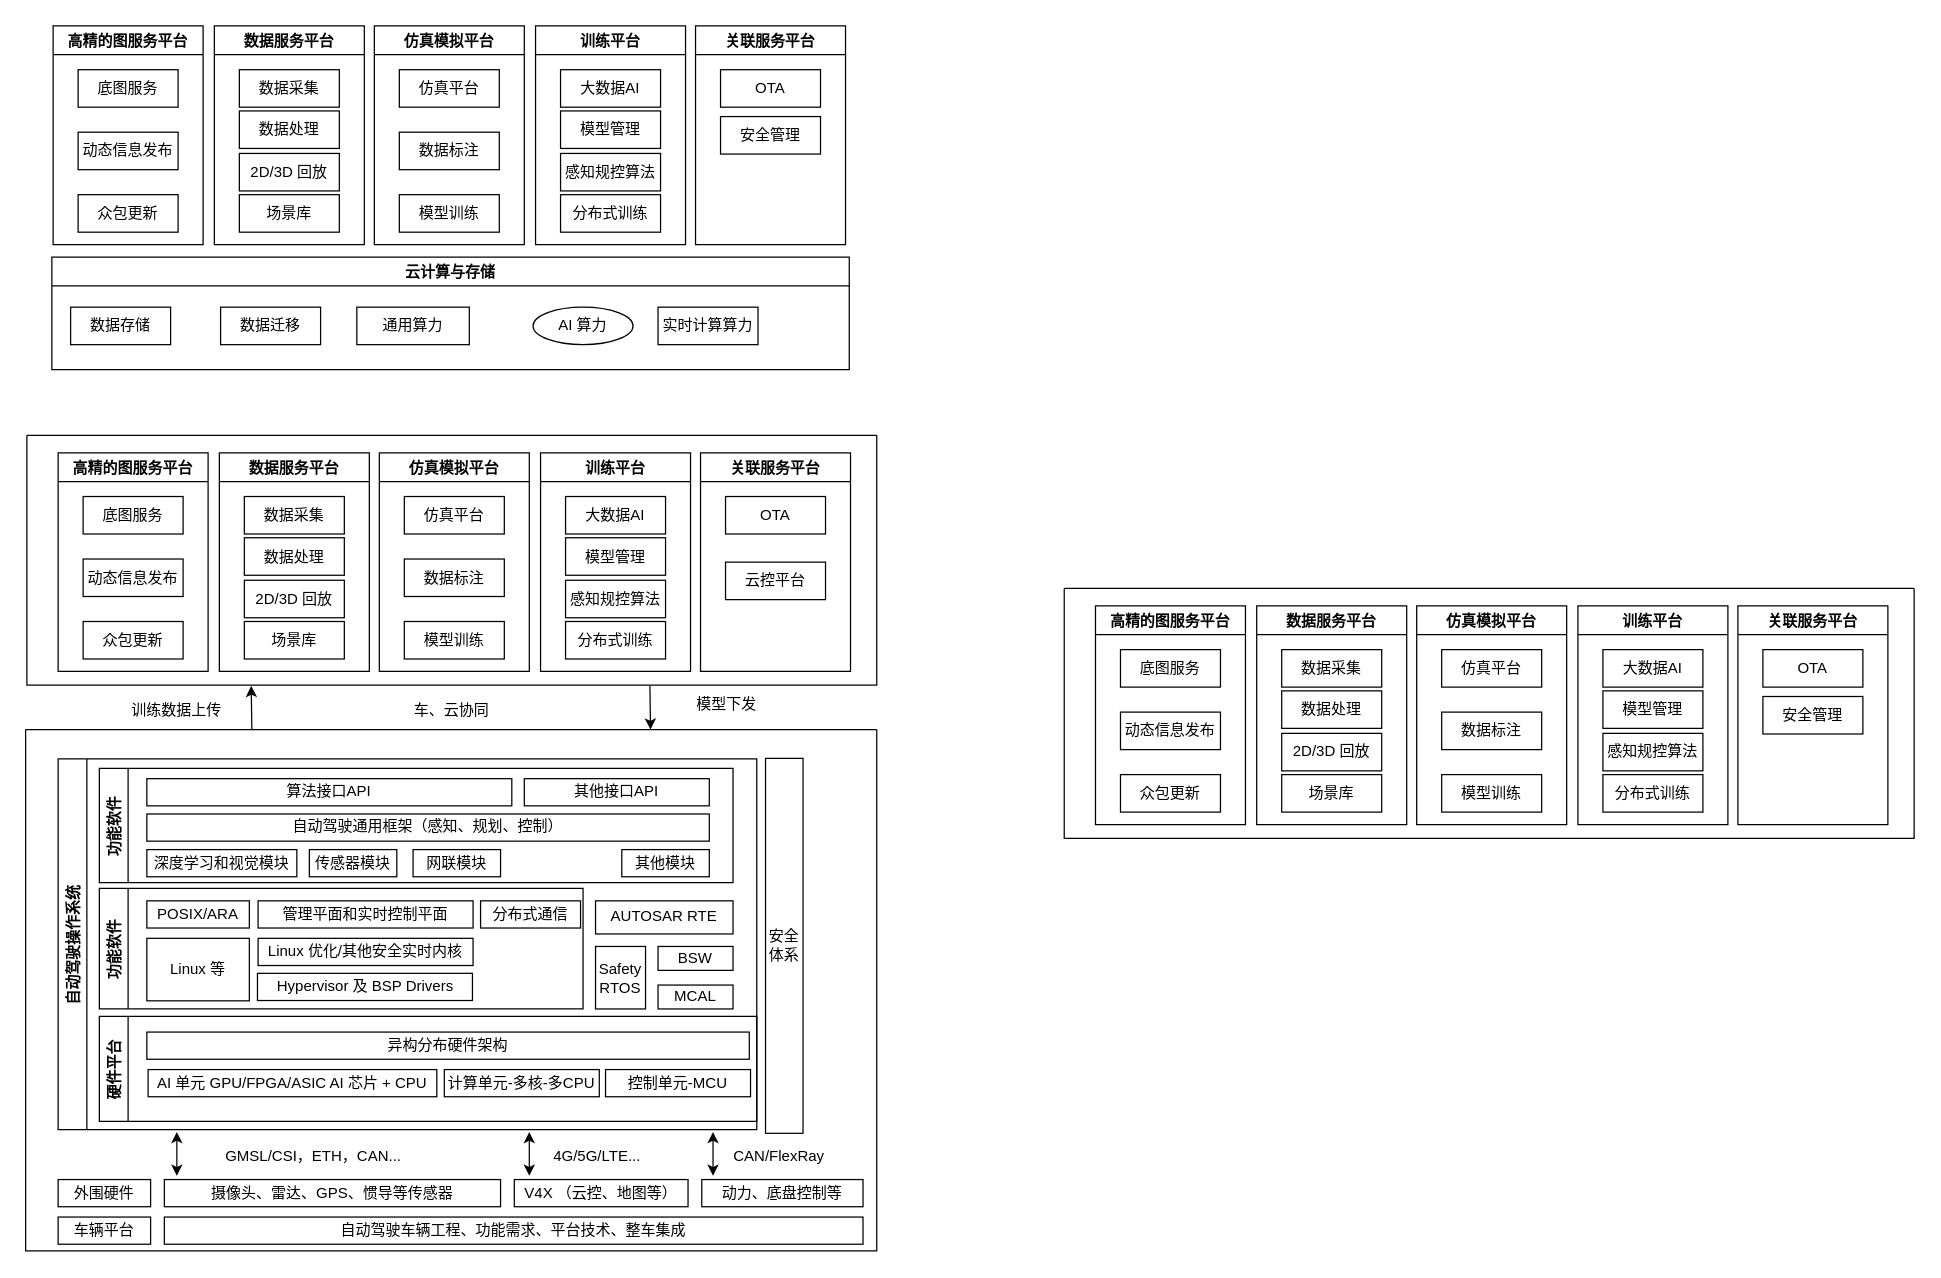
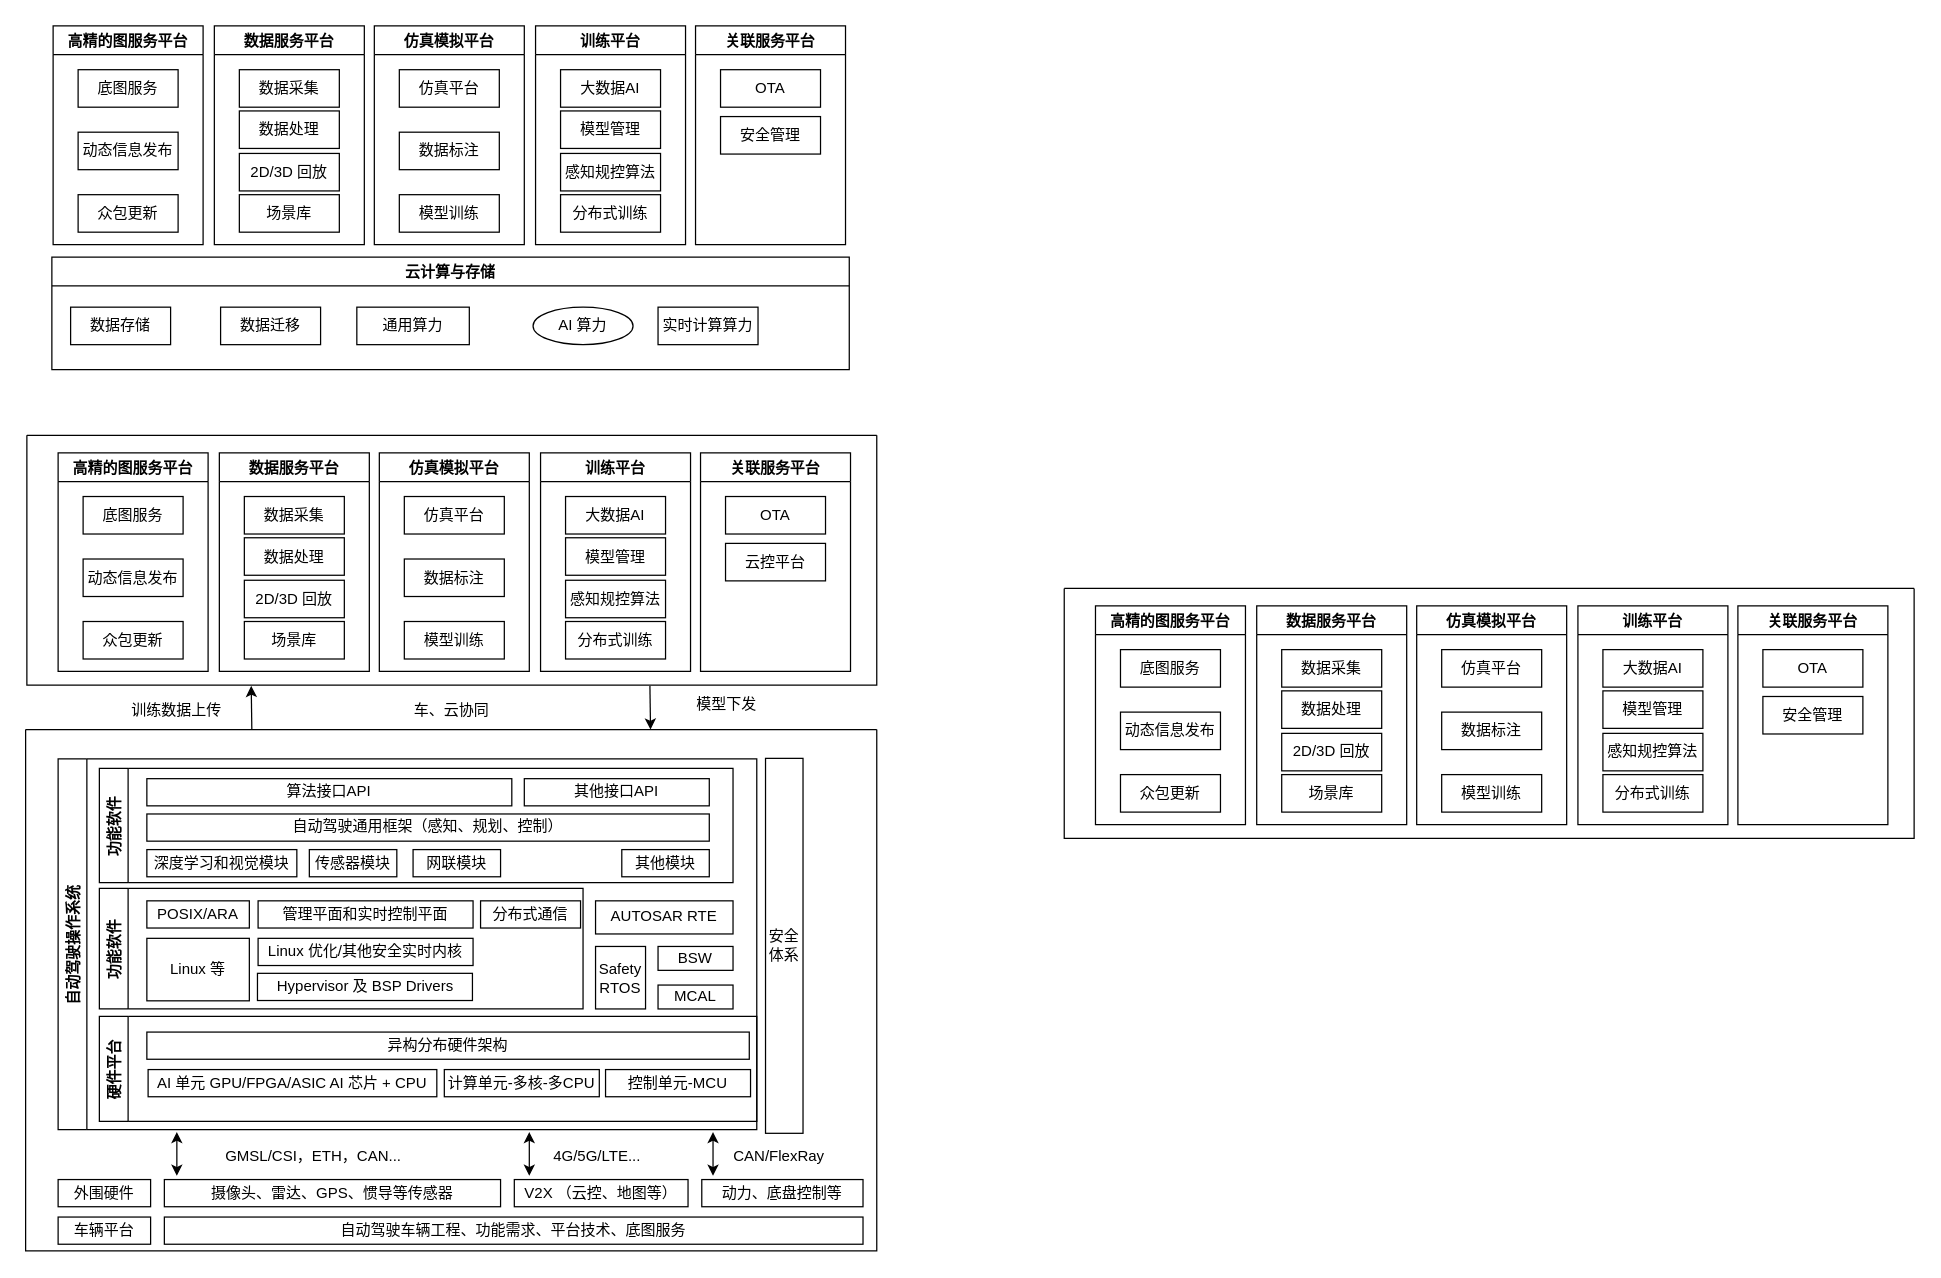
(776, 581) -> (776, 562)
(601, 1193) -> (601, 1193)
(514, 1231) -> (514, 1231)
